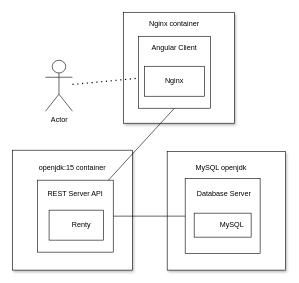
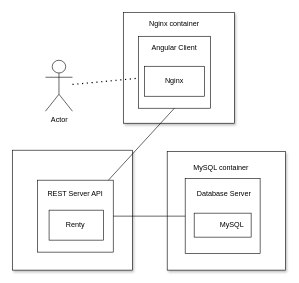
(72, 168) -> none
(221, 168) -> (221, 168)
(81, 225) -> (75, 225)
